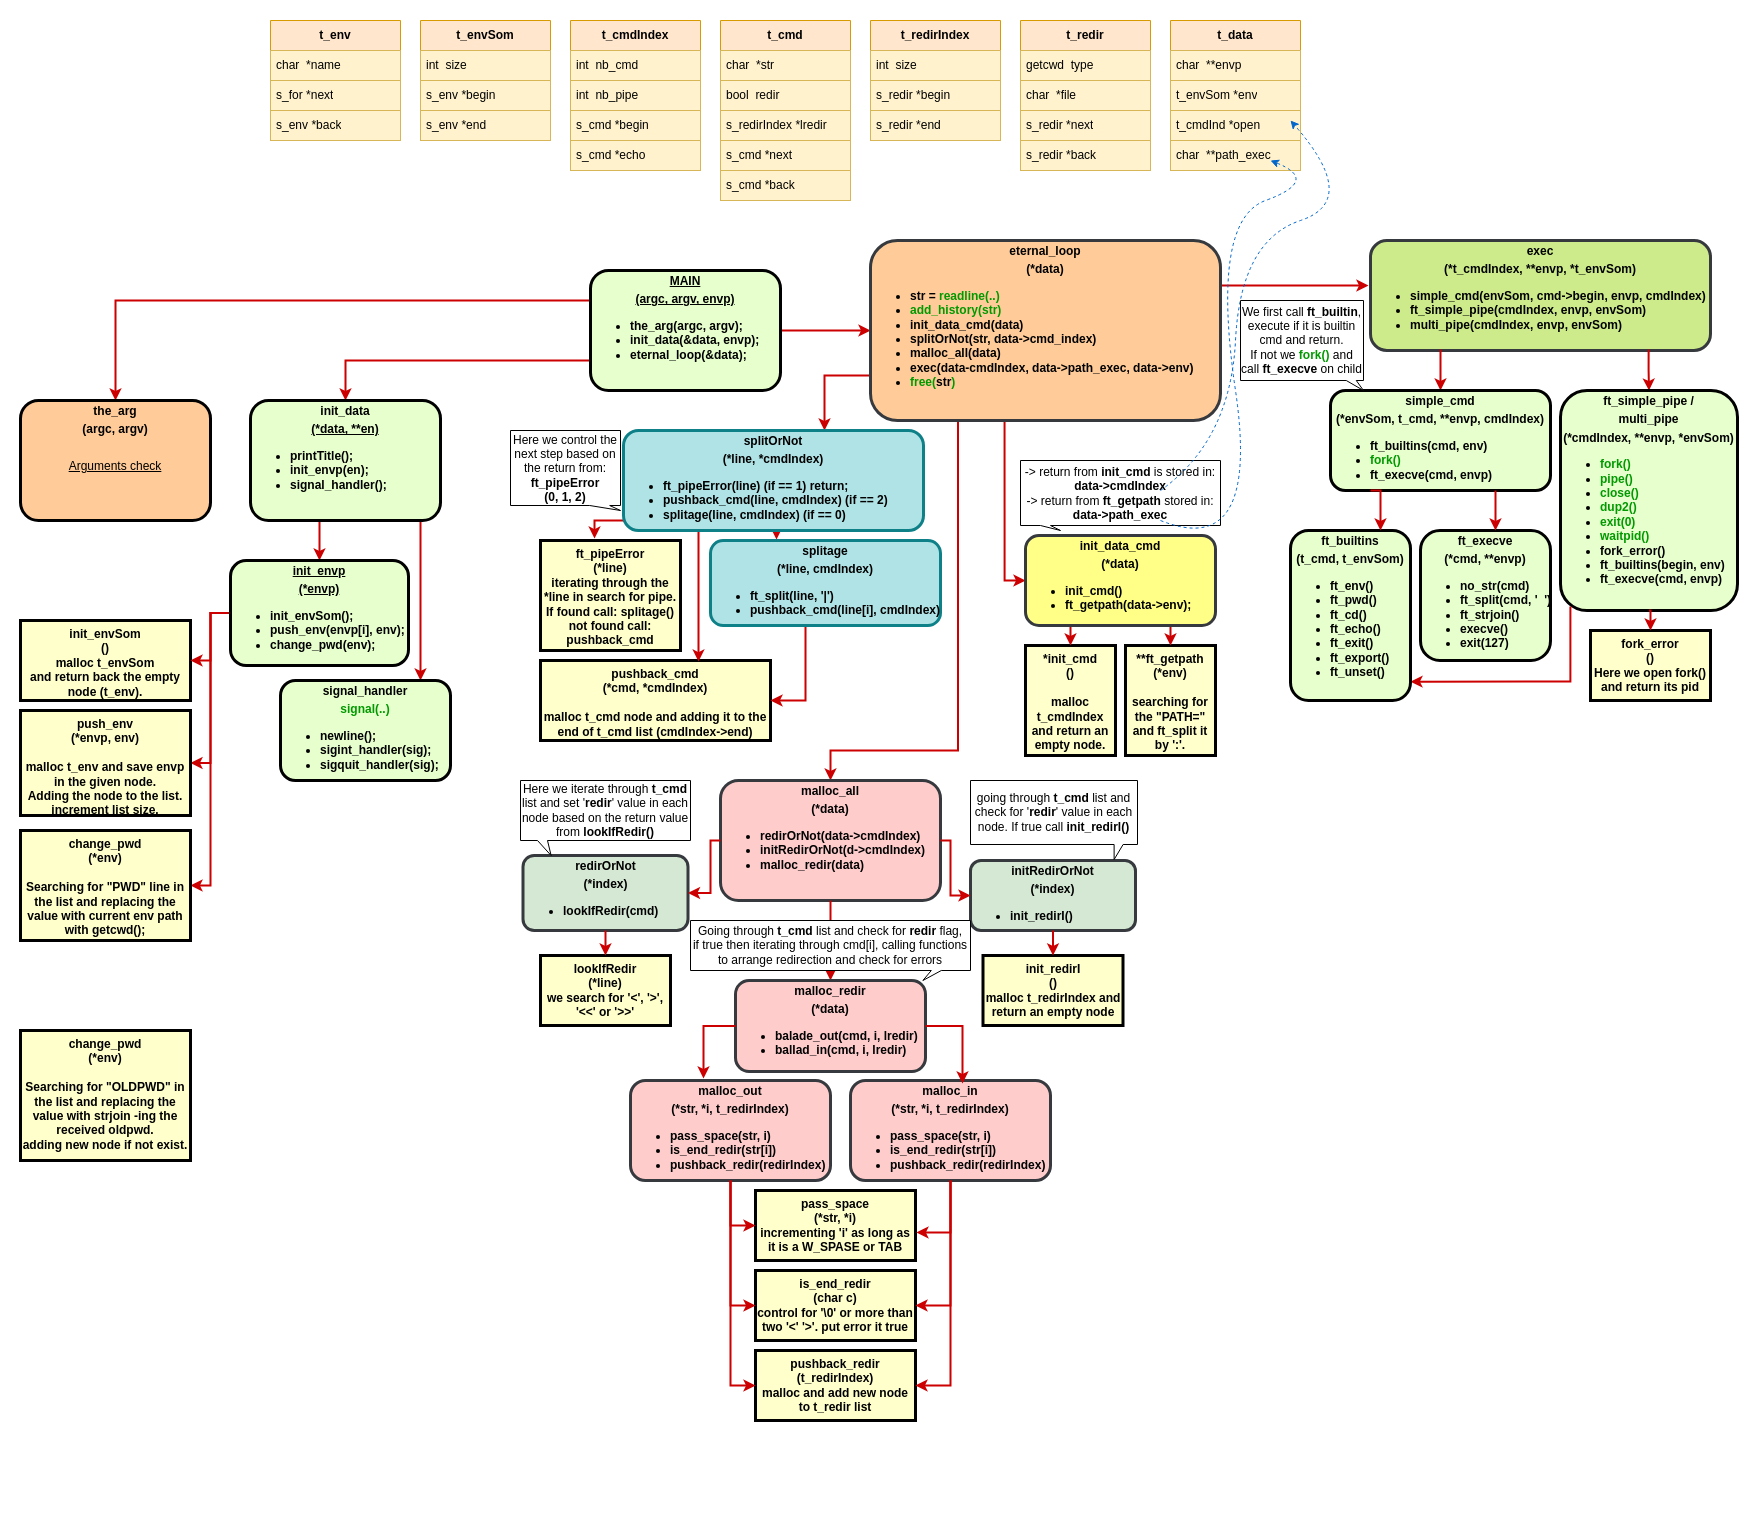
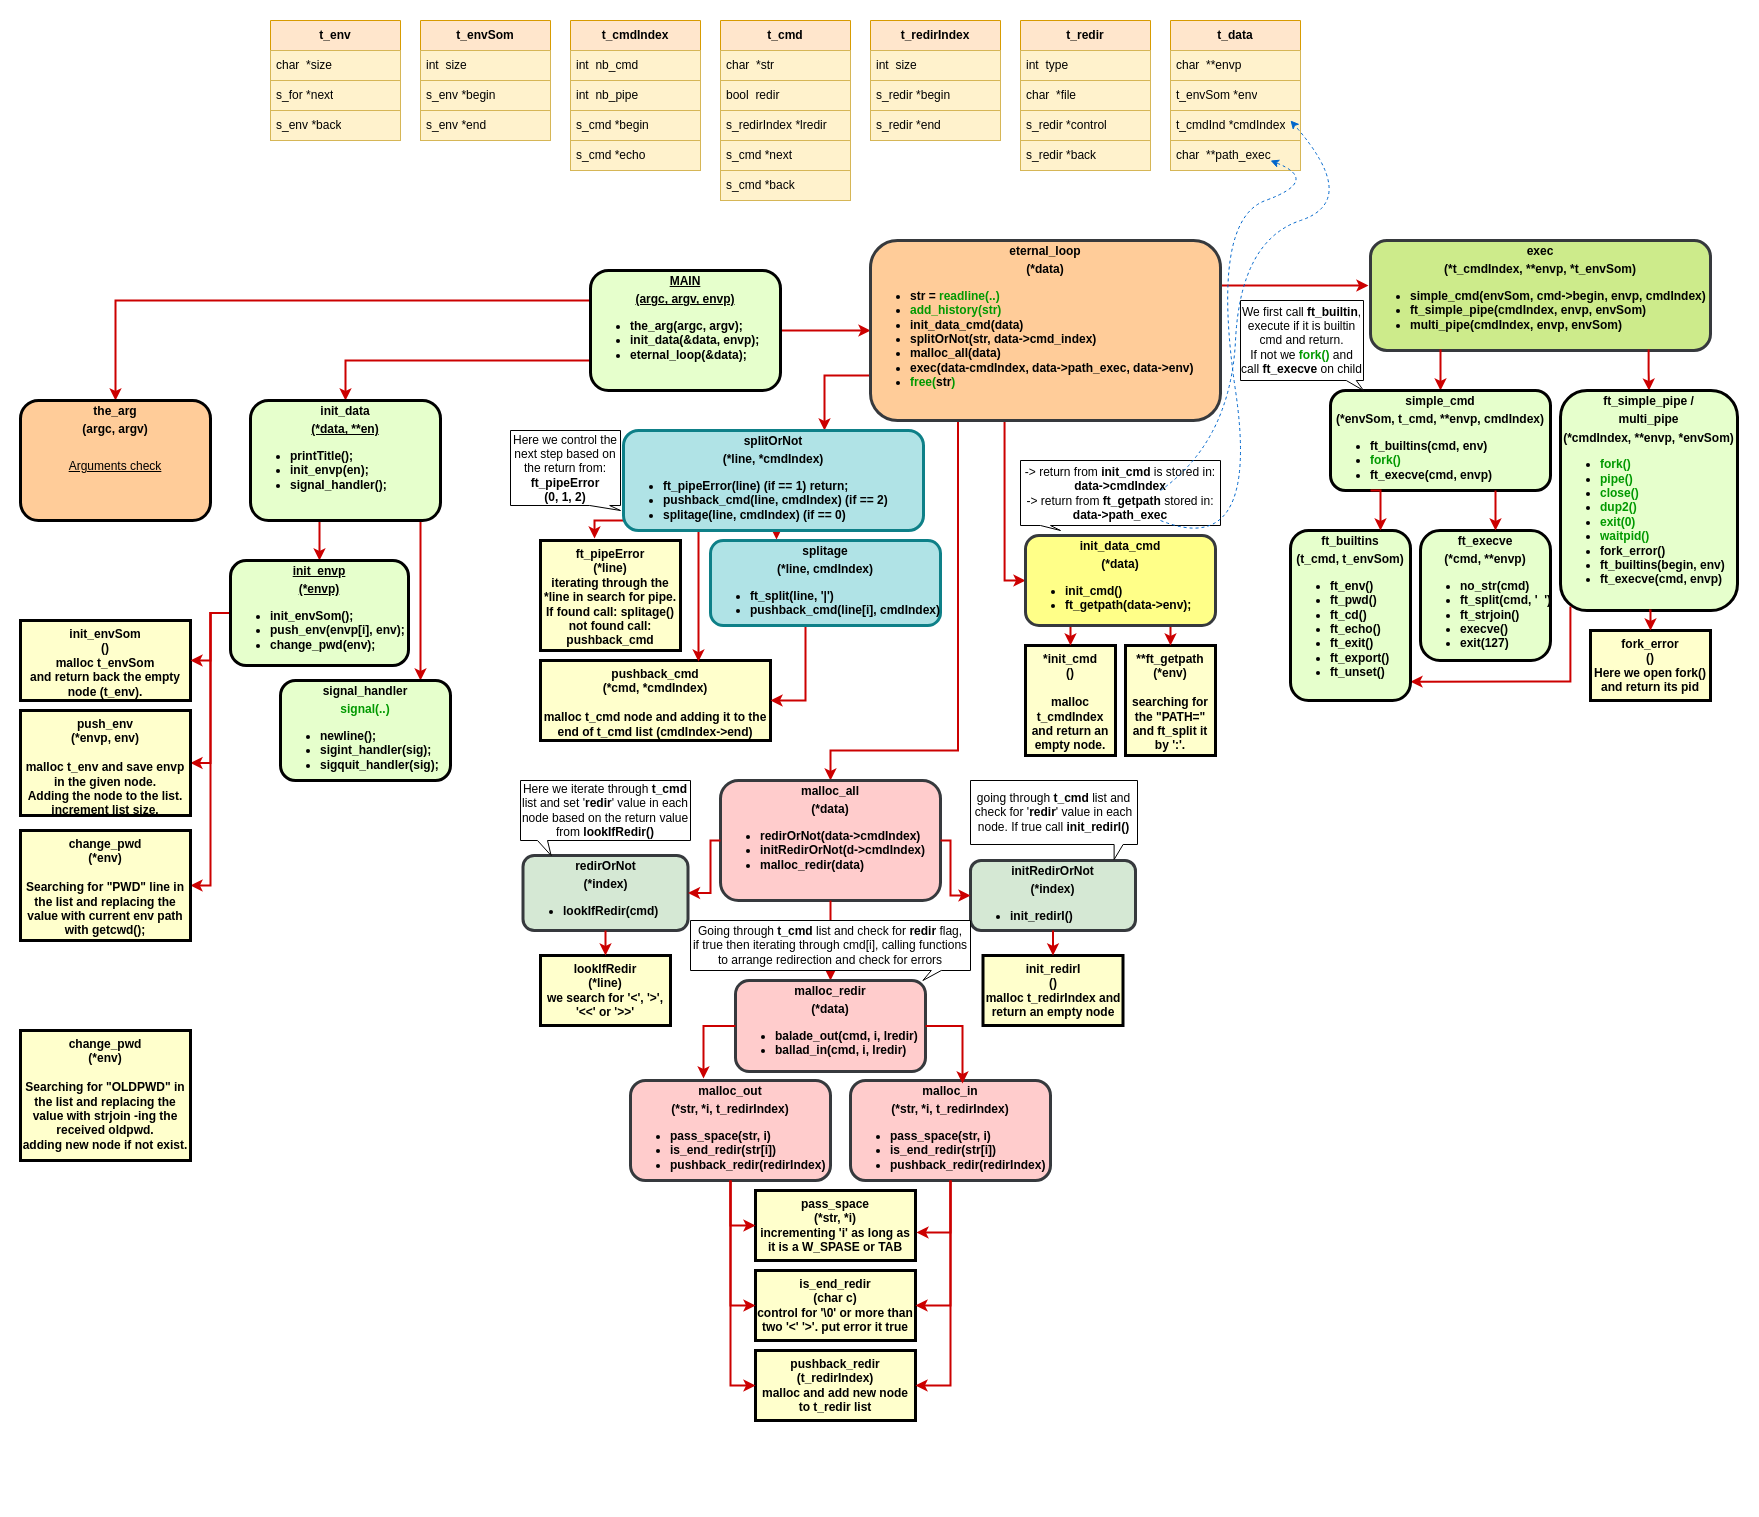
(310, 66) -> (309, 66)
(1064, 66) -> (1052, 66)
(1067, 126) -> (1076, 126)
(1222, 126) -> (1235, 126)
